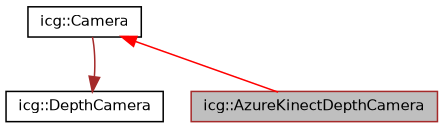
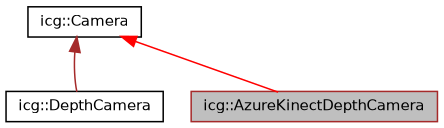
(95, 57) -> (75, 72)
